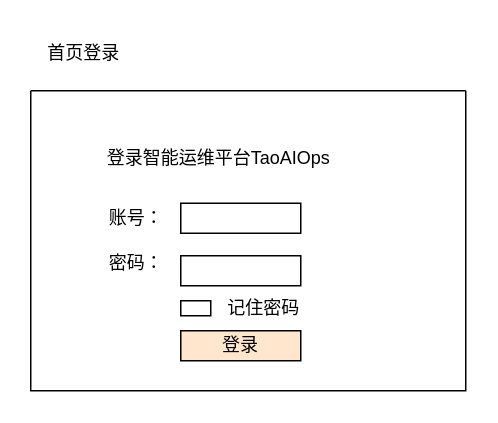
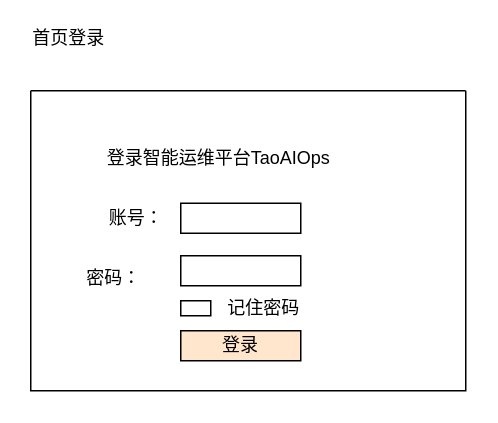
(83, 53) -> (68, 38)
(136, 263) -> (113, 278)
